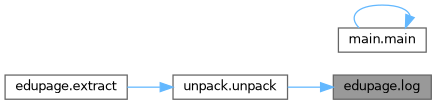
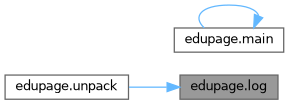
(382, 40) -> (229, 40)
(66, 87) -> none
(230, 87) -> (67, 87)
